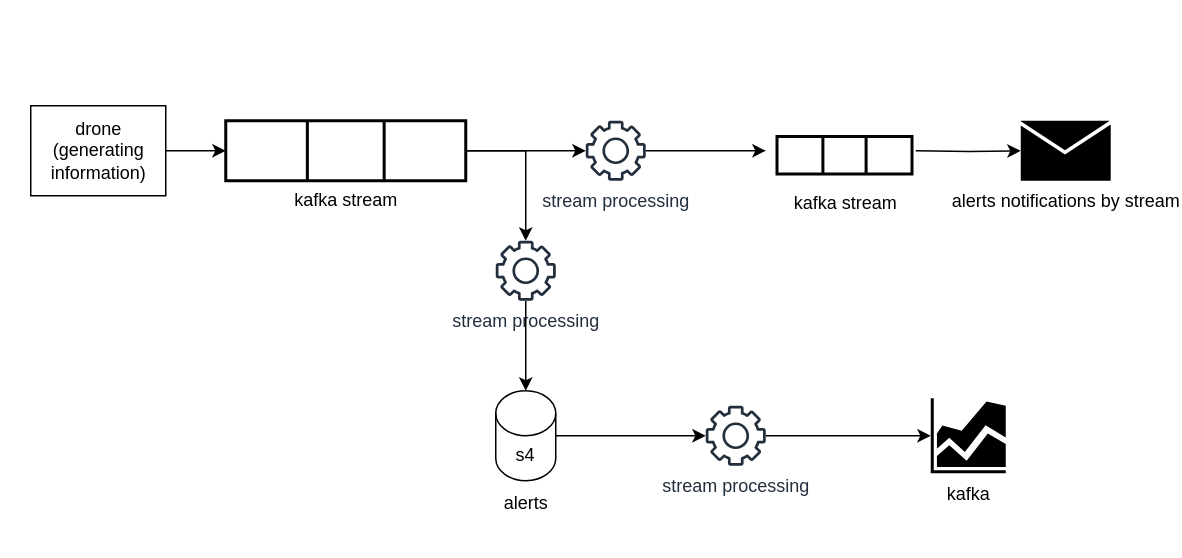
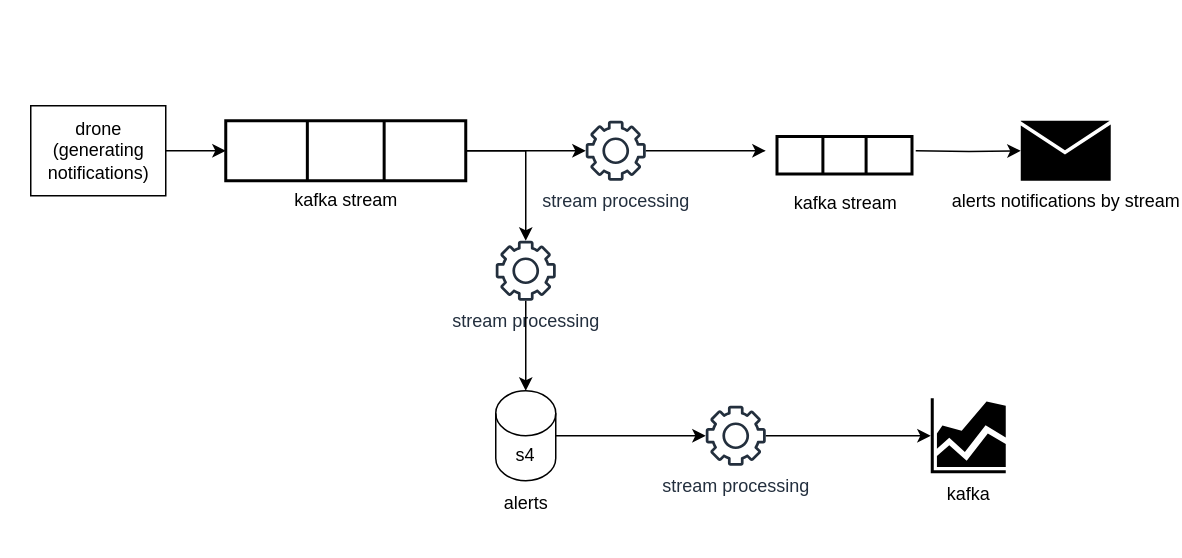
(99, 151) -> (99, 151)
